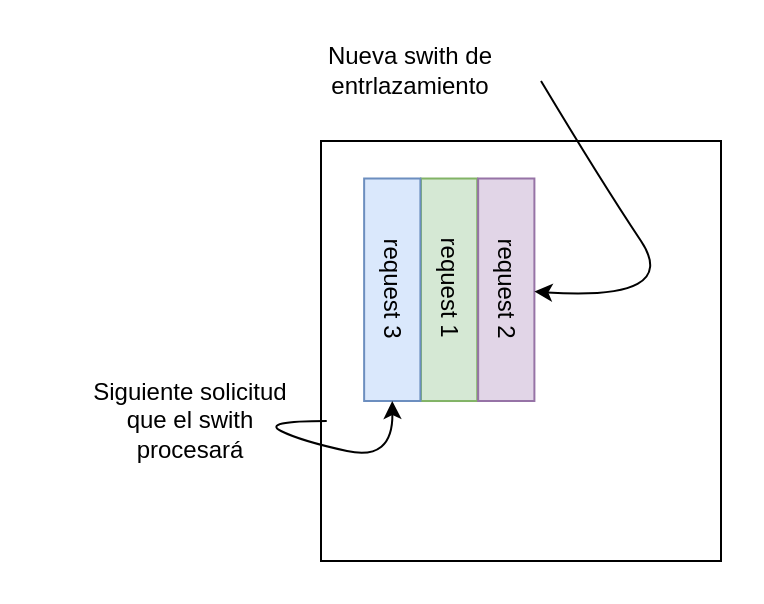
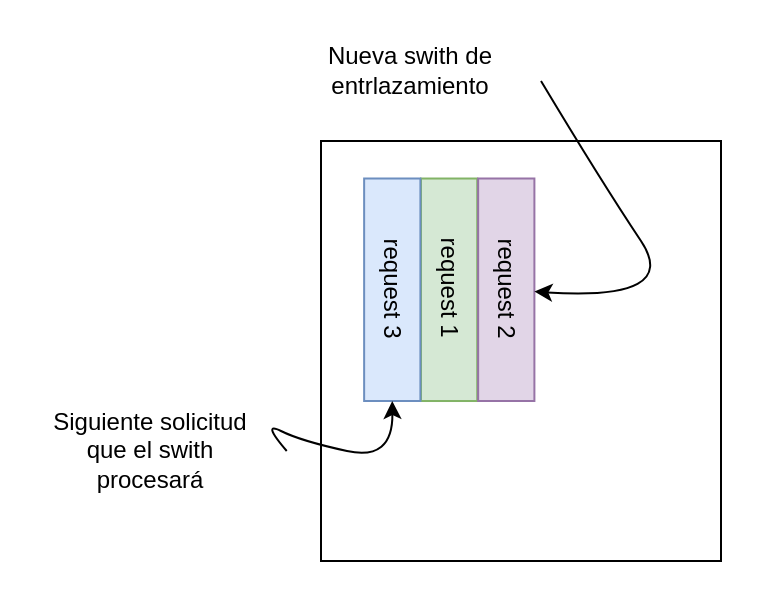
(191, 421) -> (151, 451)
